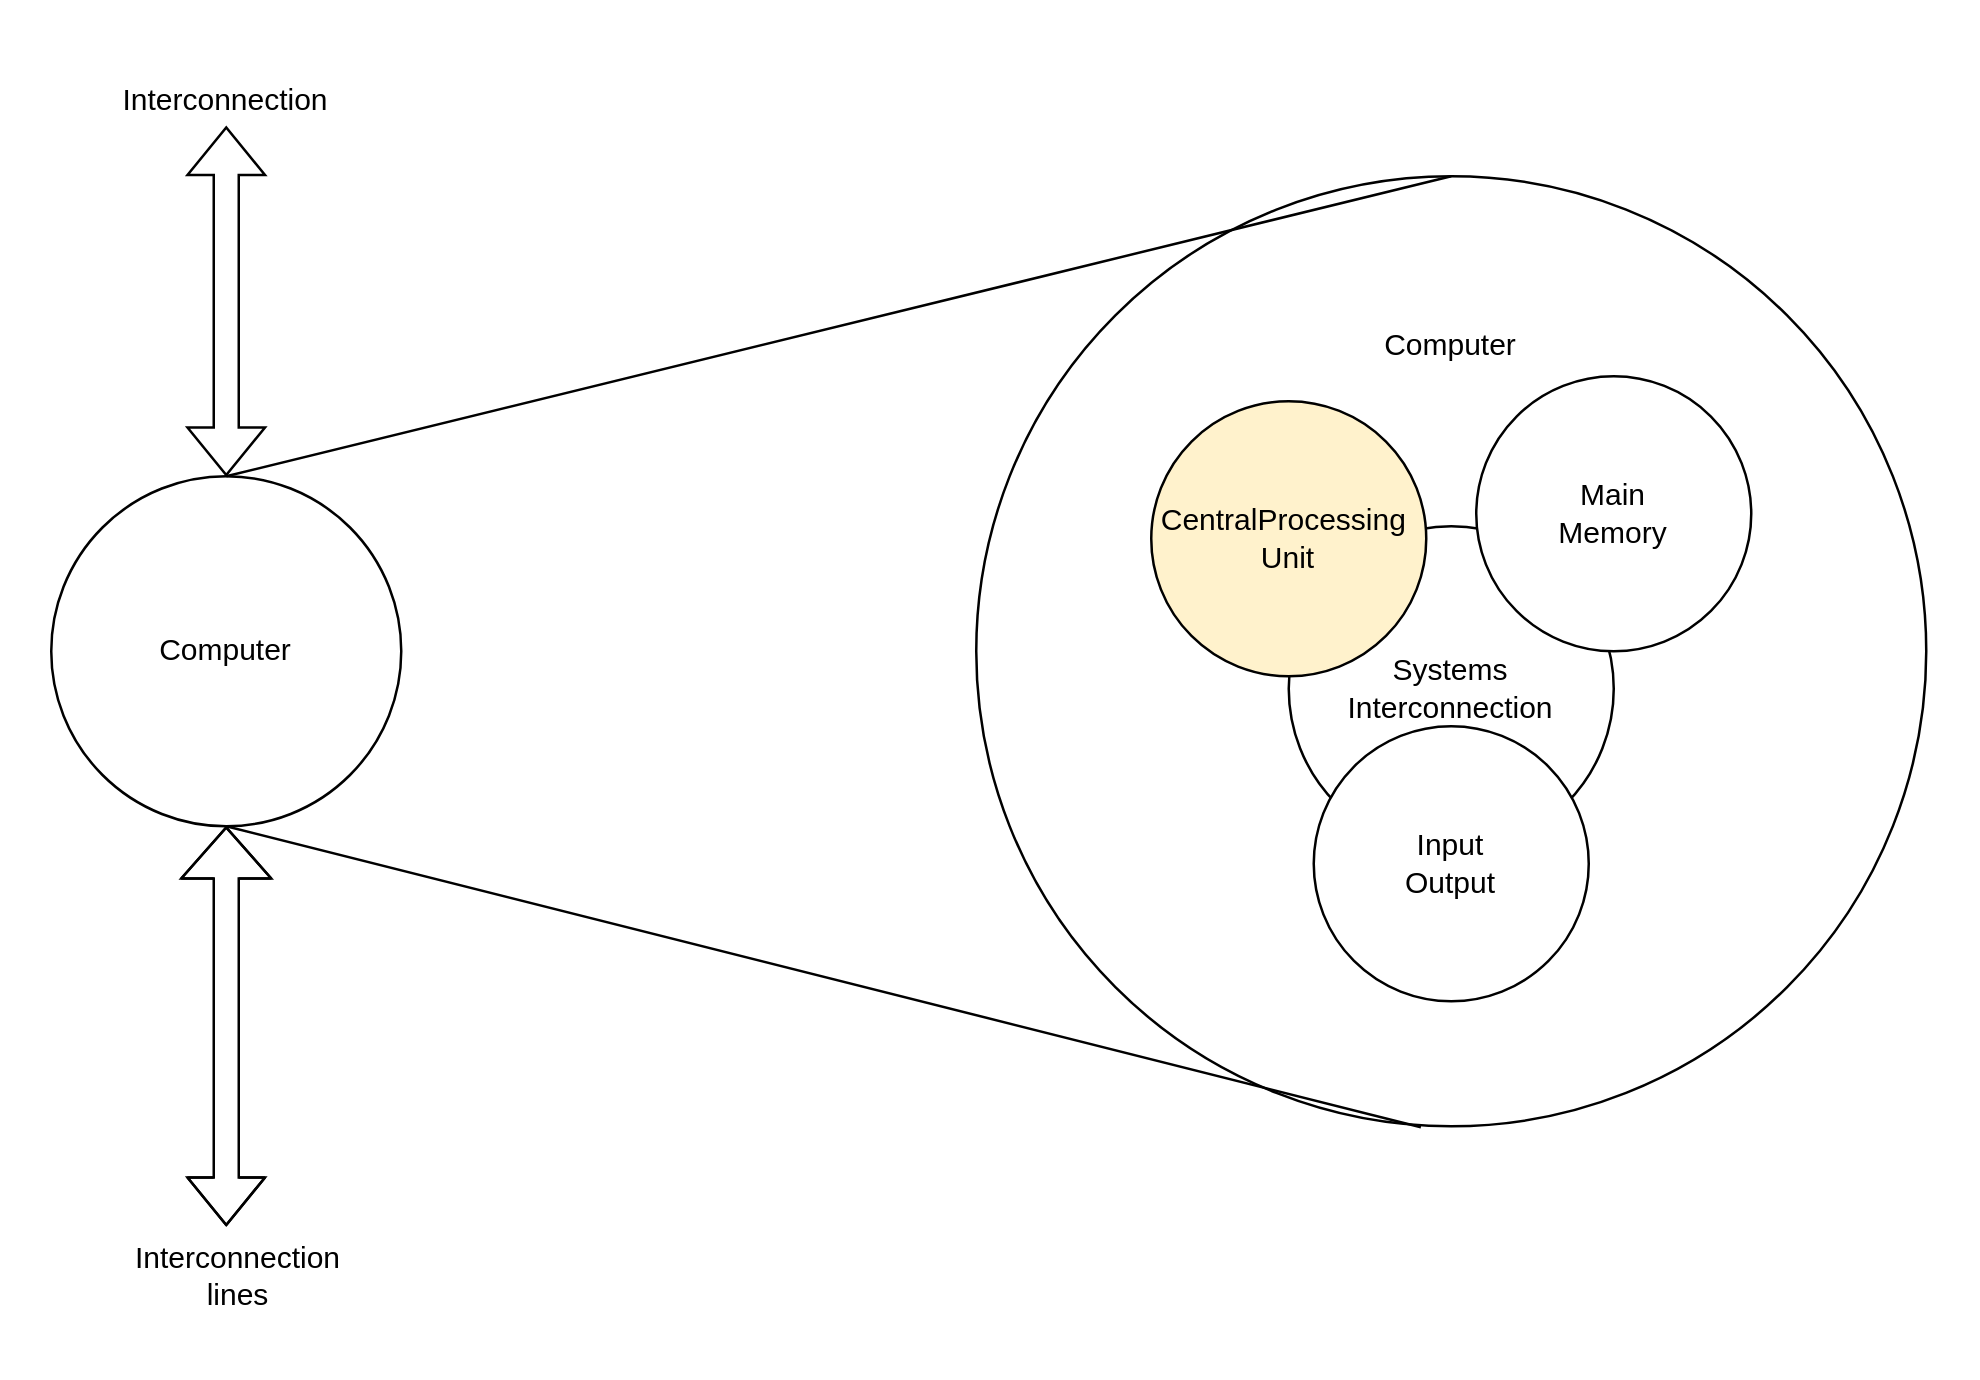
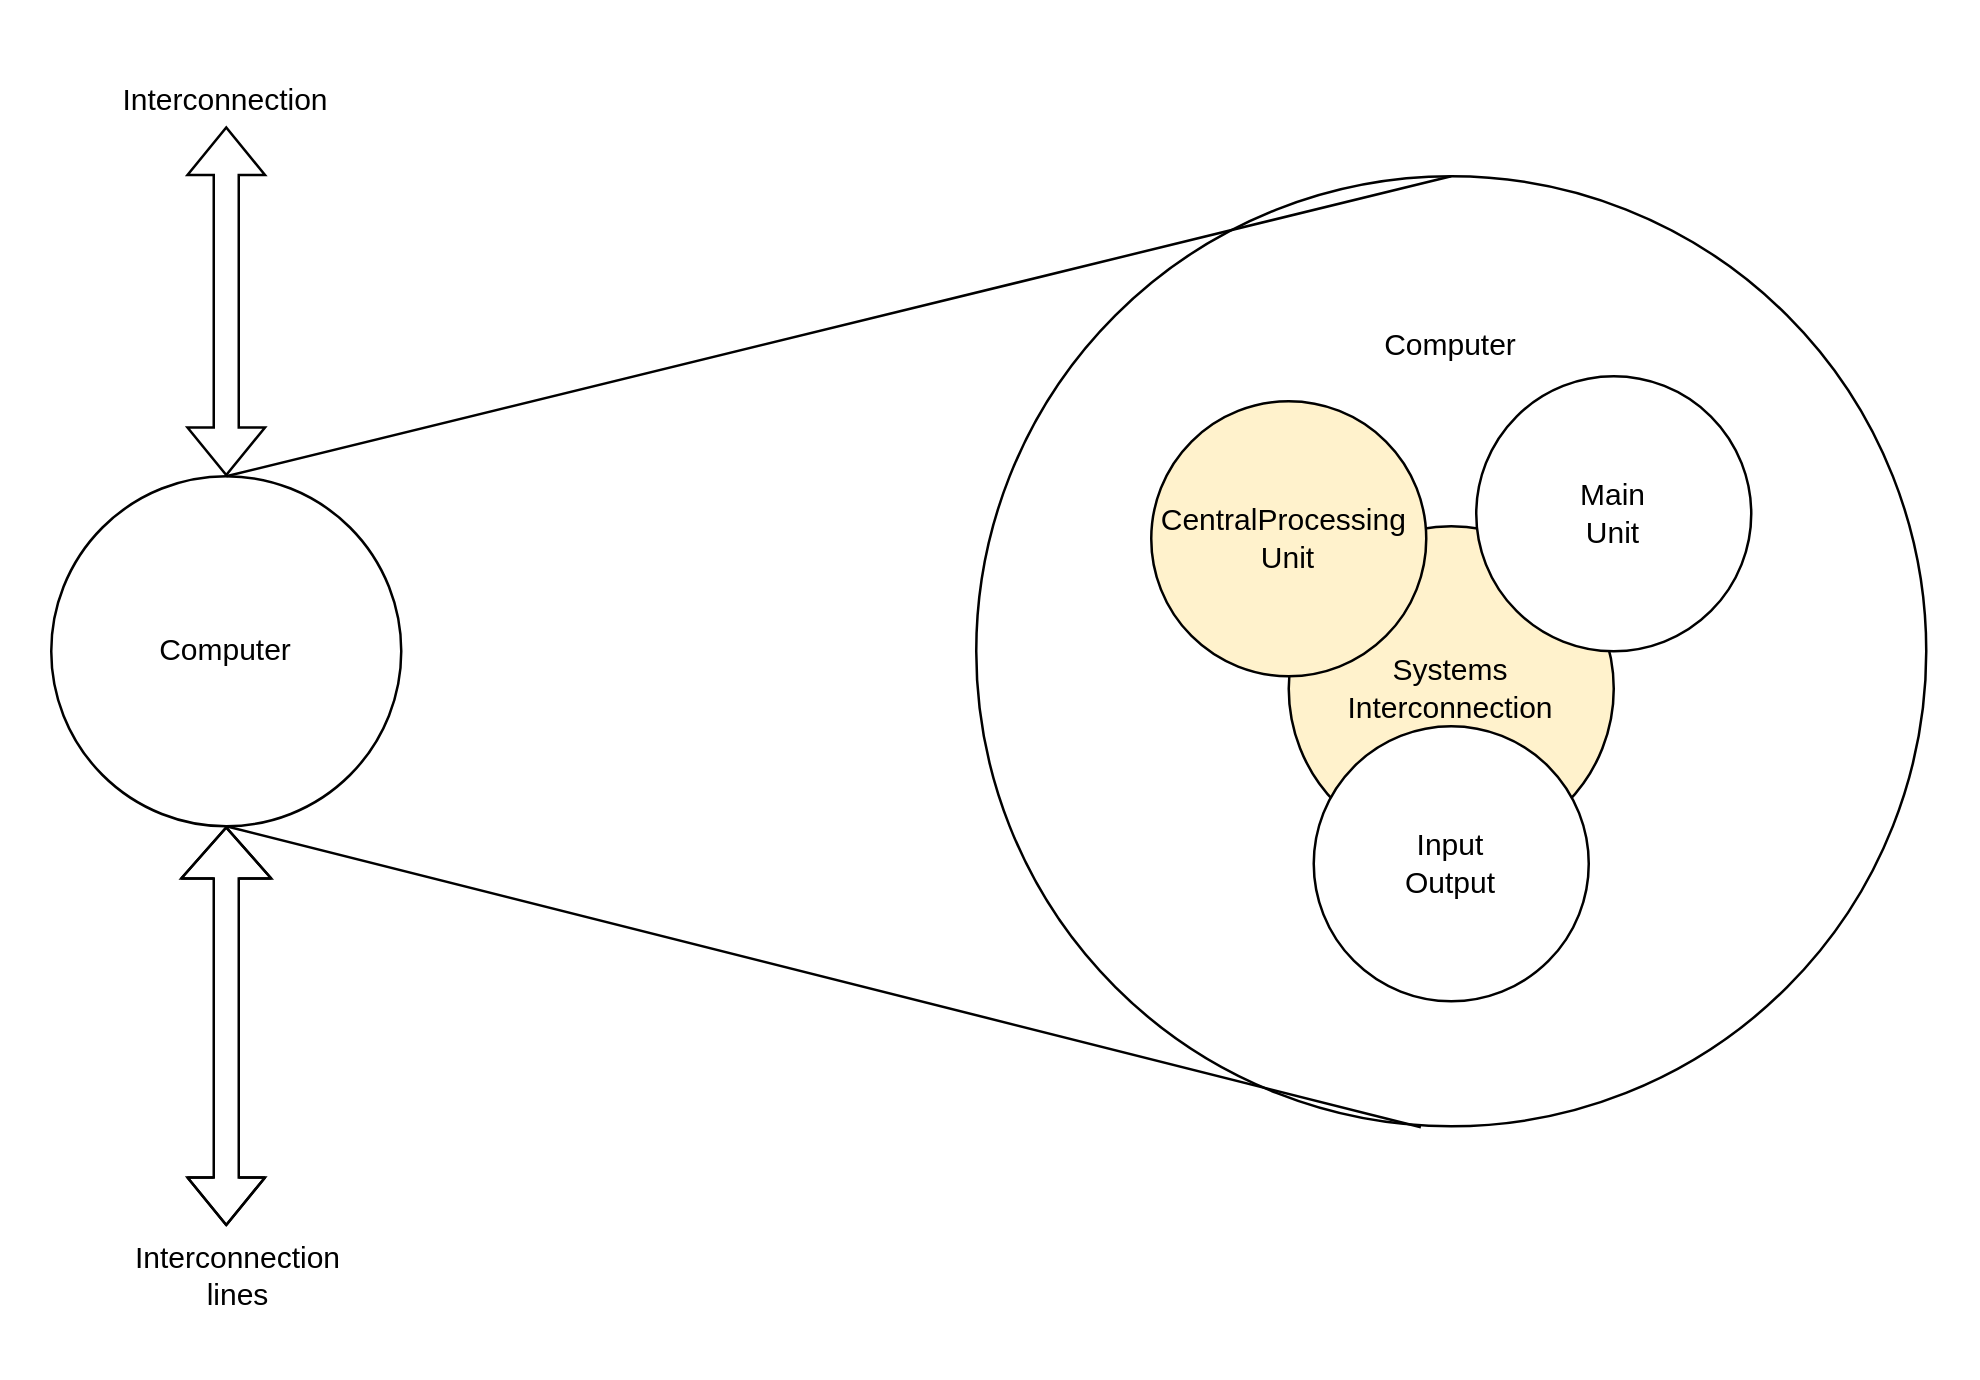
(1614, 514) -> (1614, 514)
(1451, 689) -> (1451, 689)
